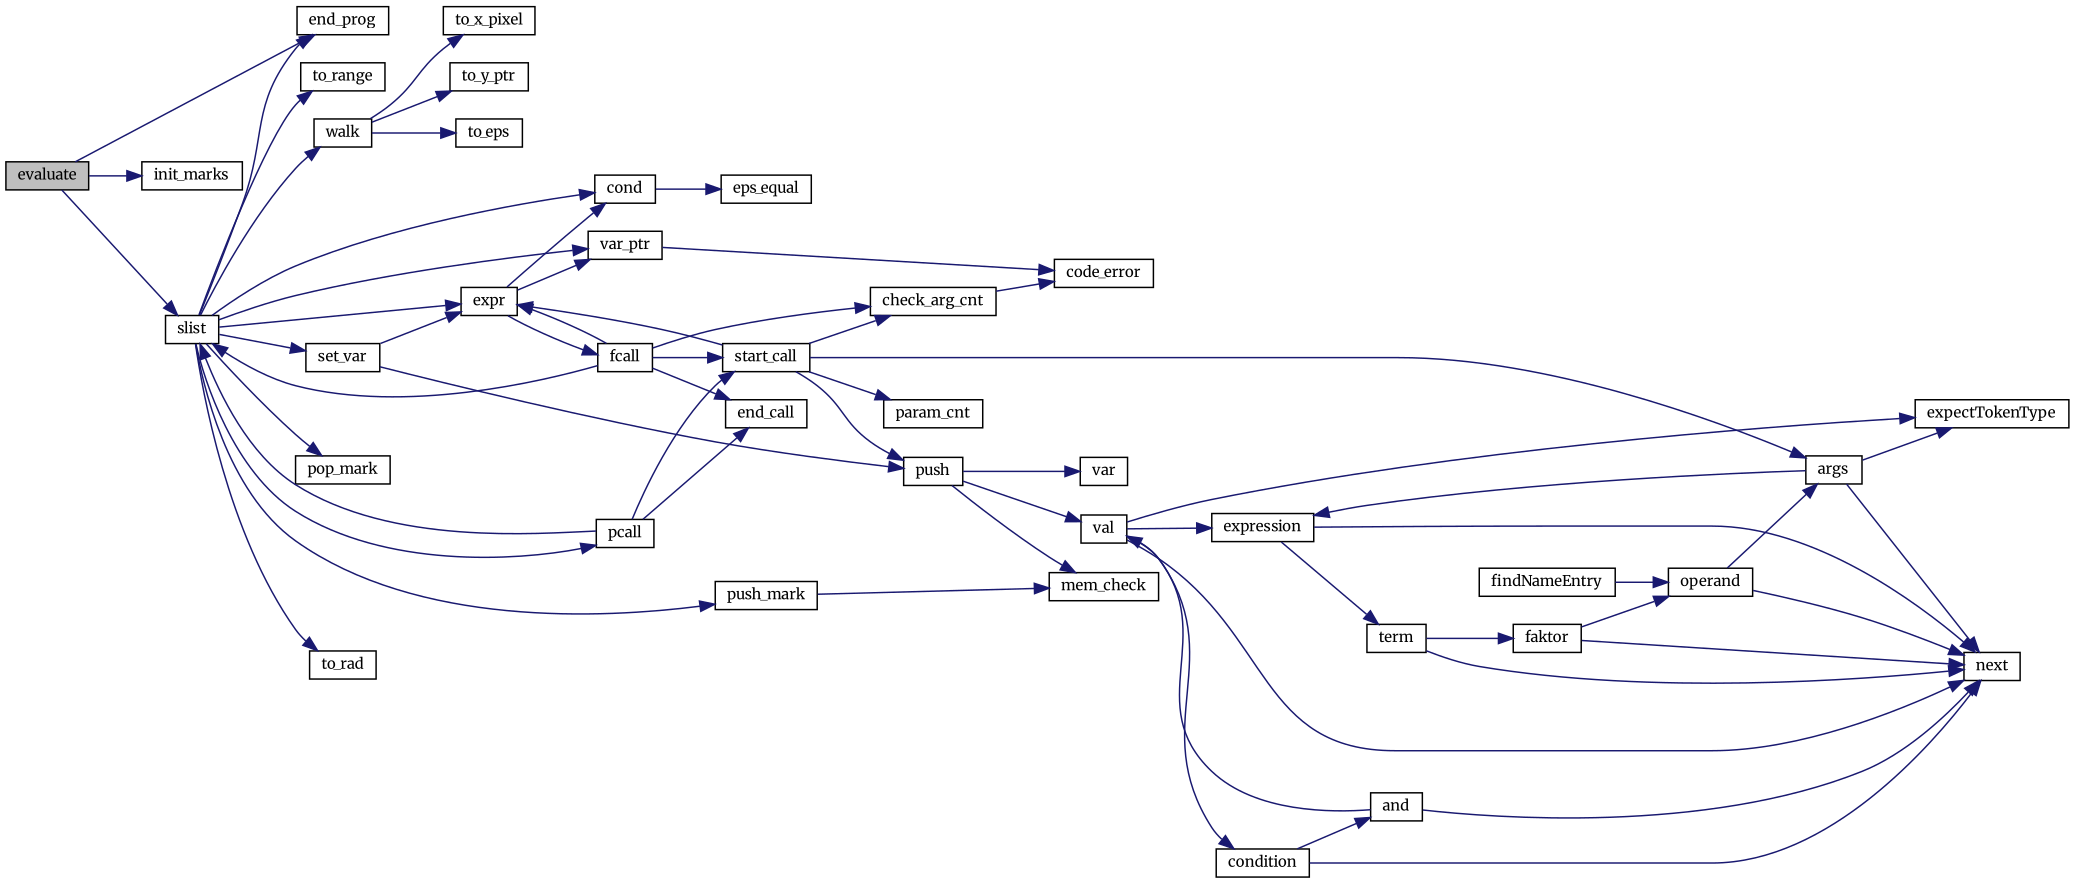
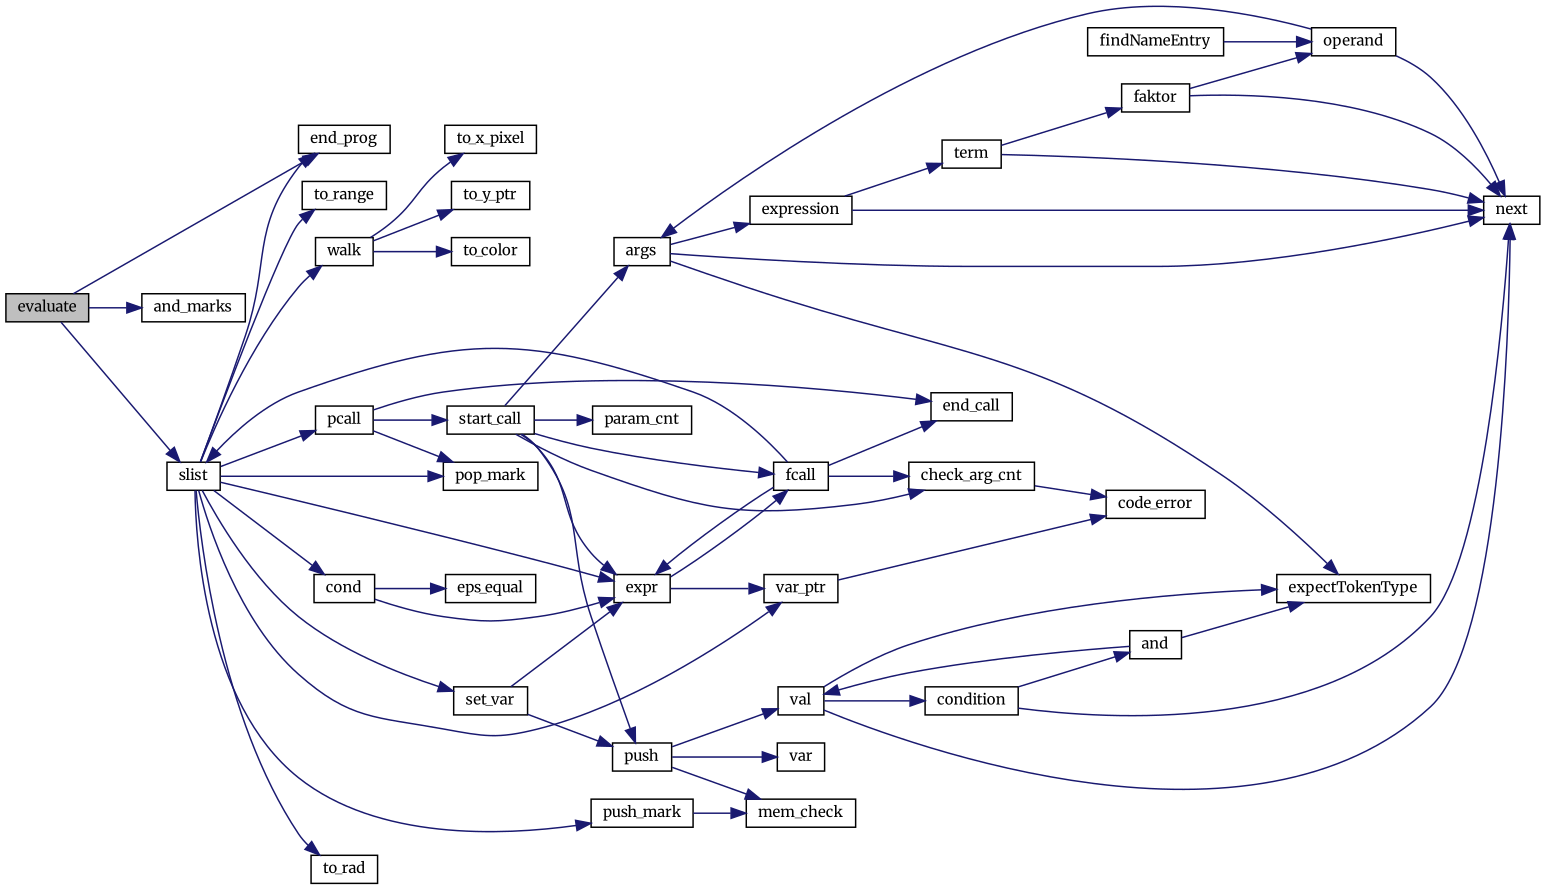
(489, 133) -> (491, 252)
(192, 176) -> (194, 308)
(559, 242) -> (487, 621)
(680, 358) -> (646, 458)
(364, 515) -> (406, 444)
(1162, 529) -> none
(1711, 808) -> (1235, 622)
